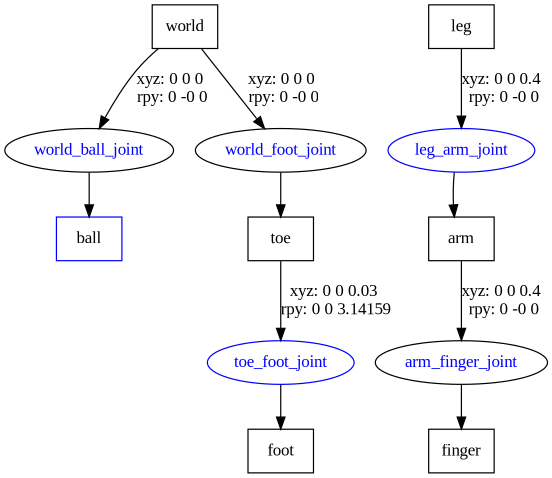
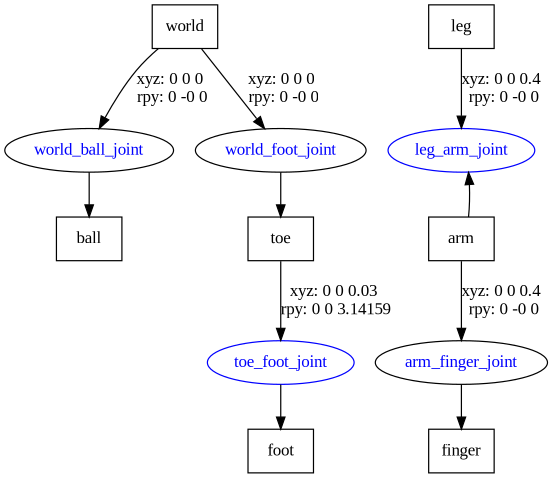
(453, 189) -> (470, 201)
(89, 239) -> (89, 239)
